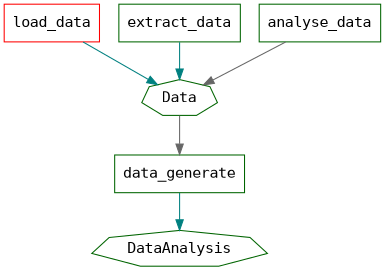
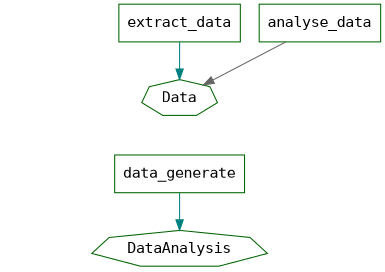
(52, 23) -> none
(180, 130) -> none
